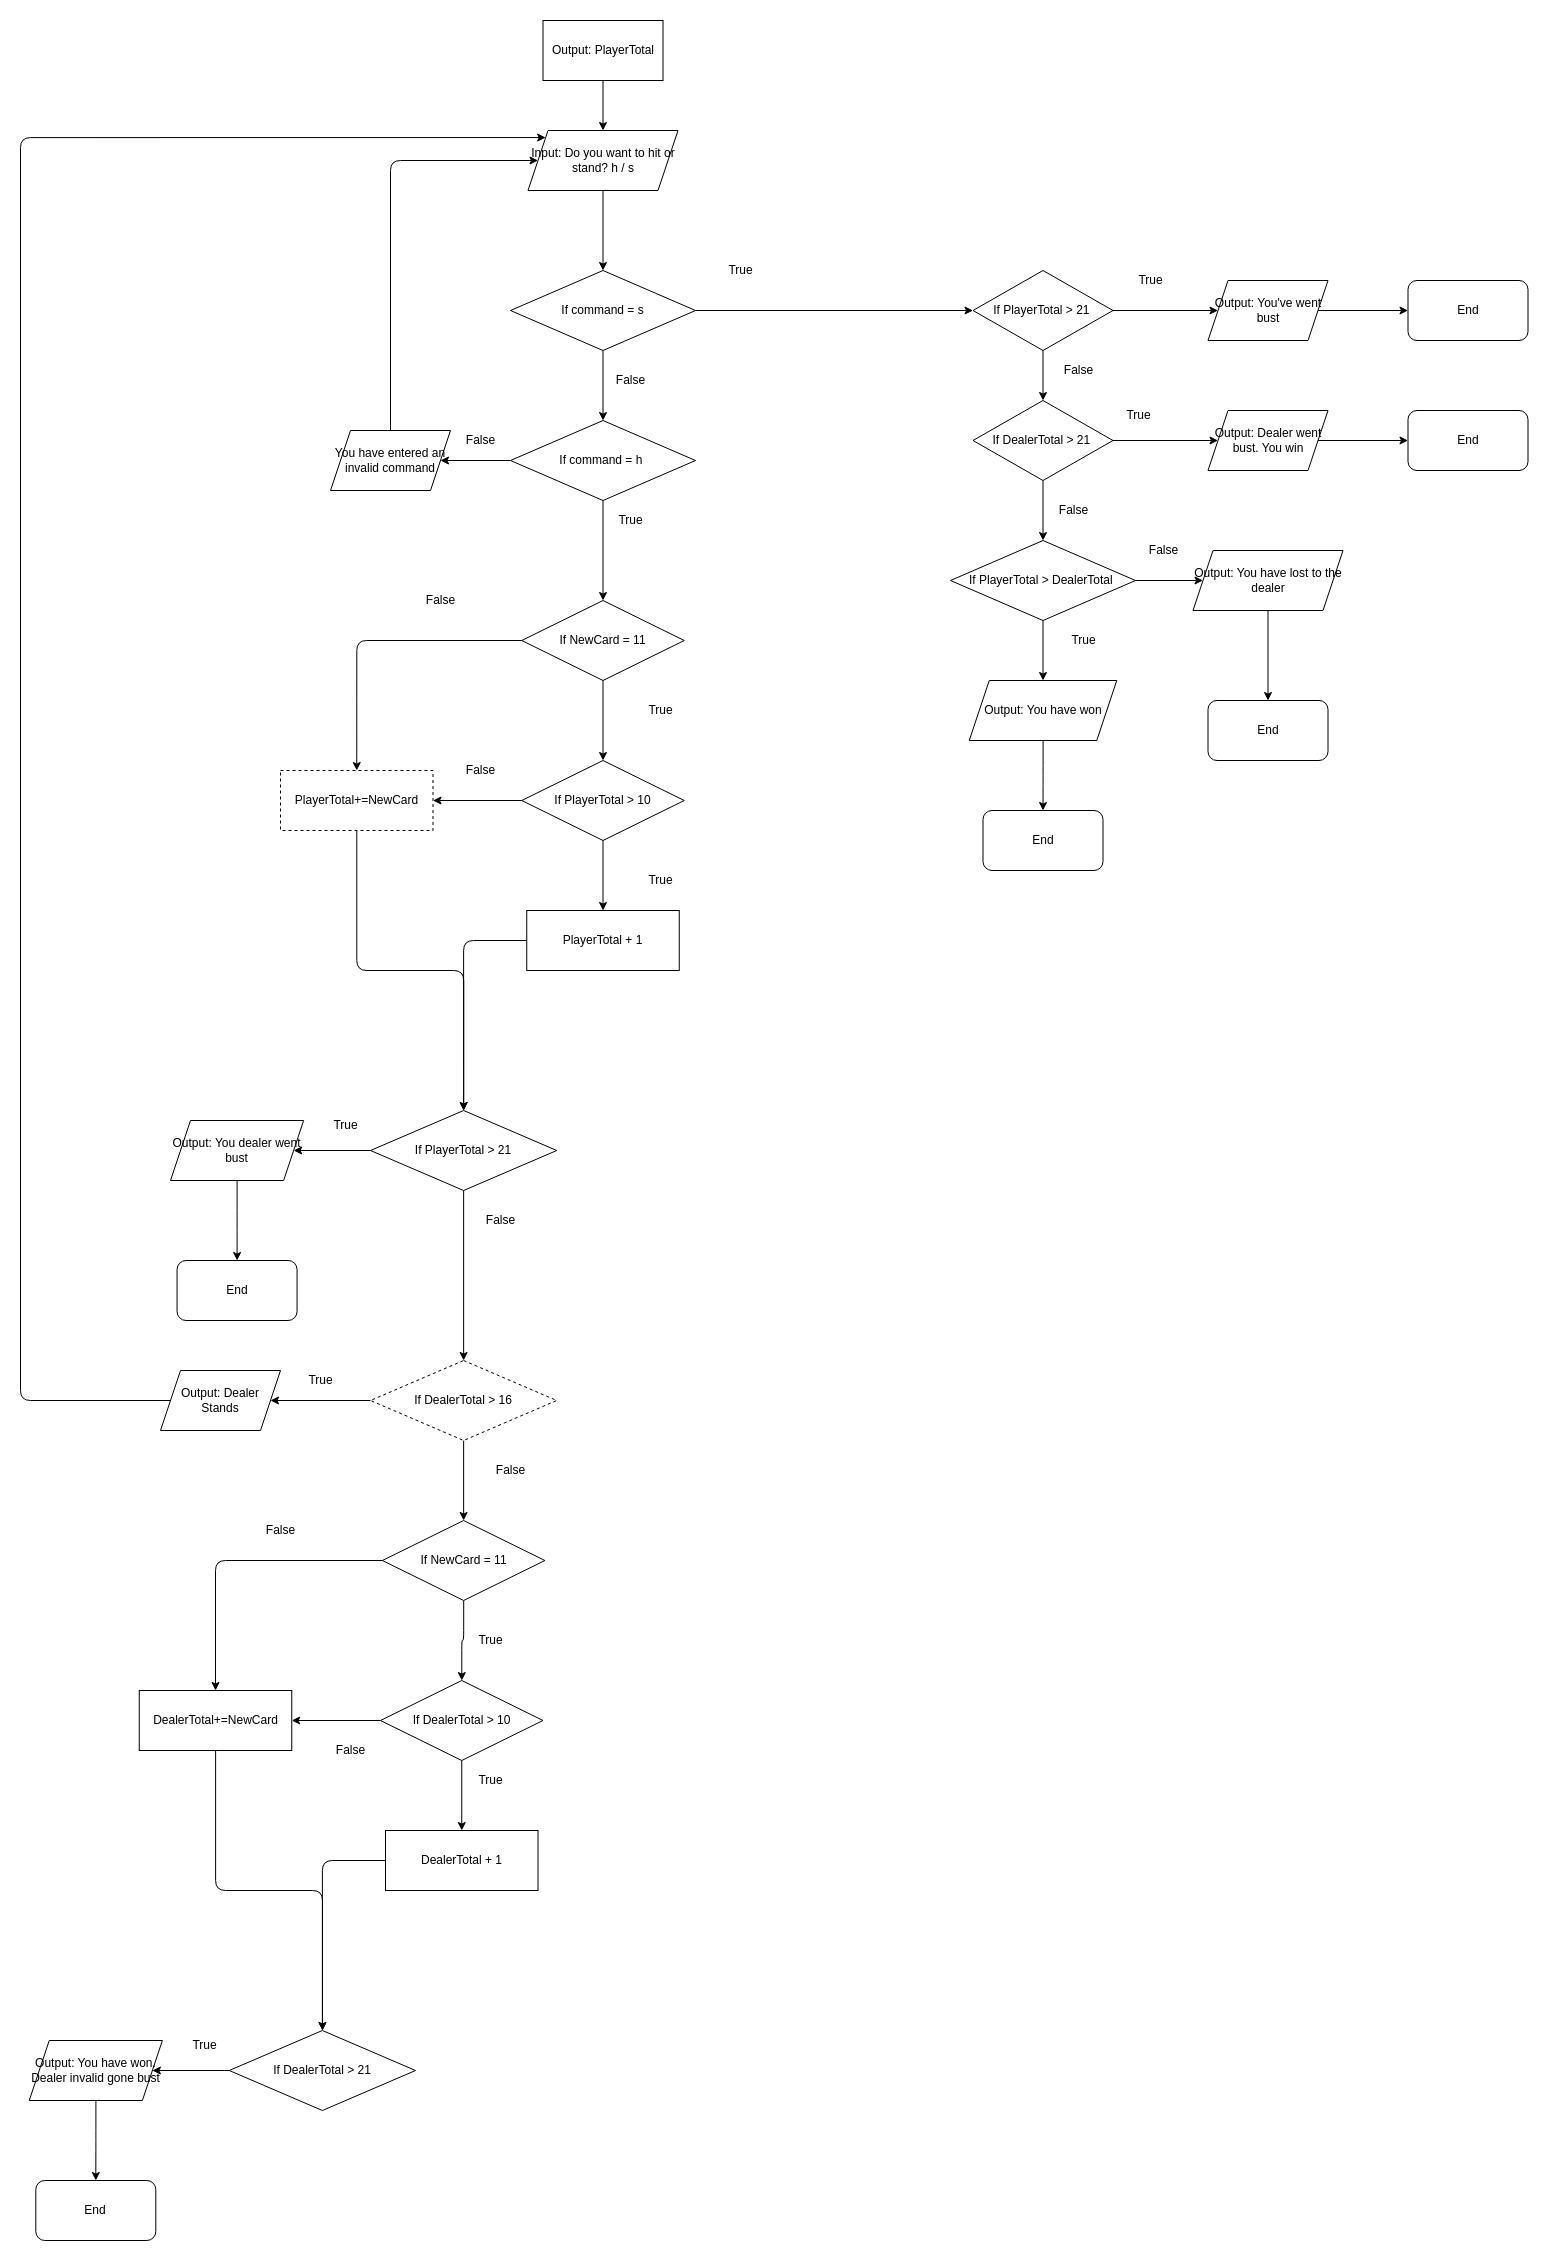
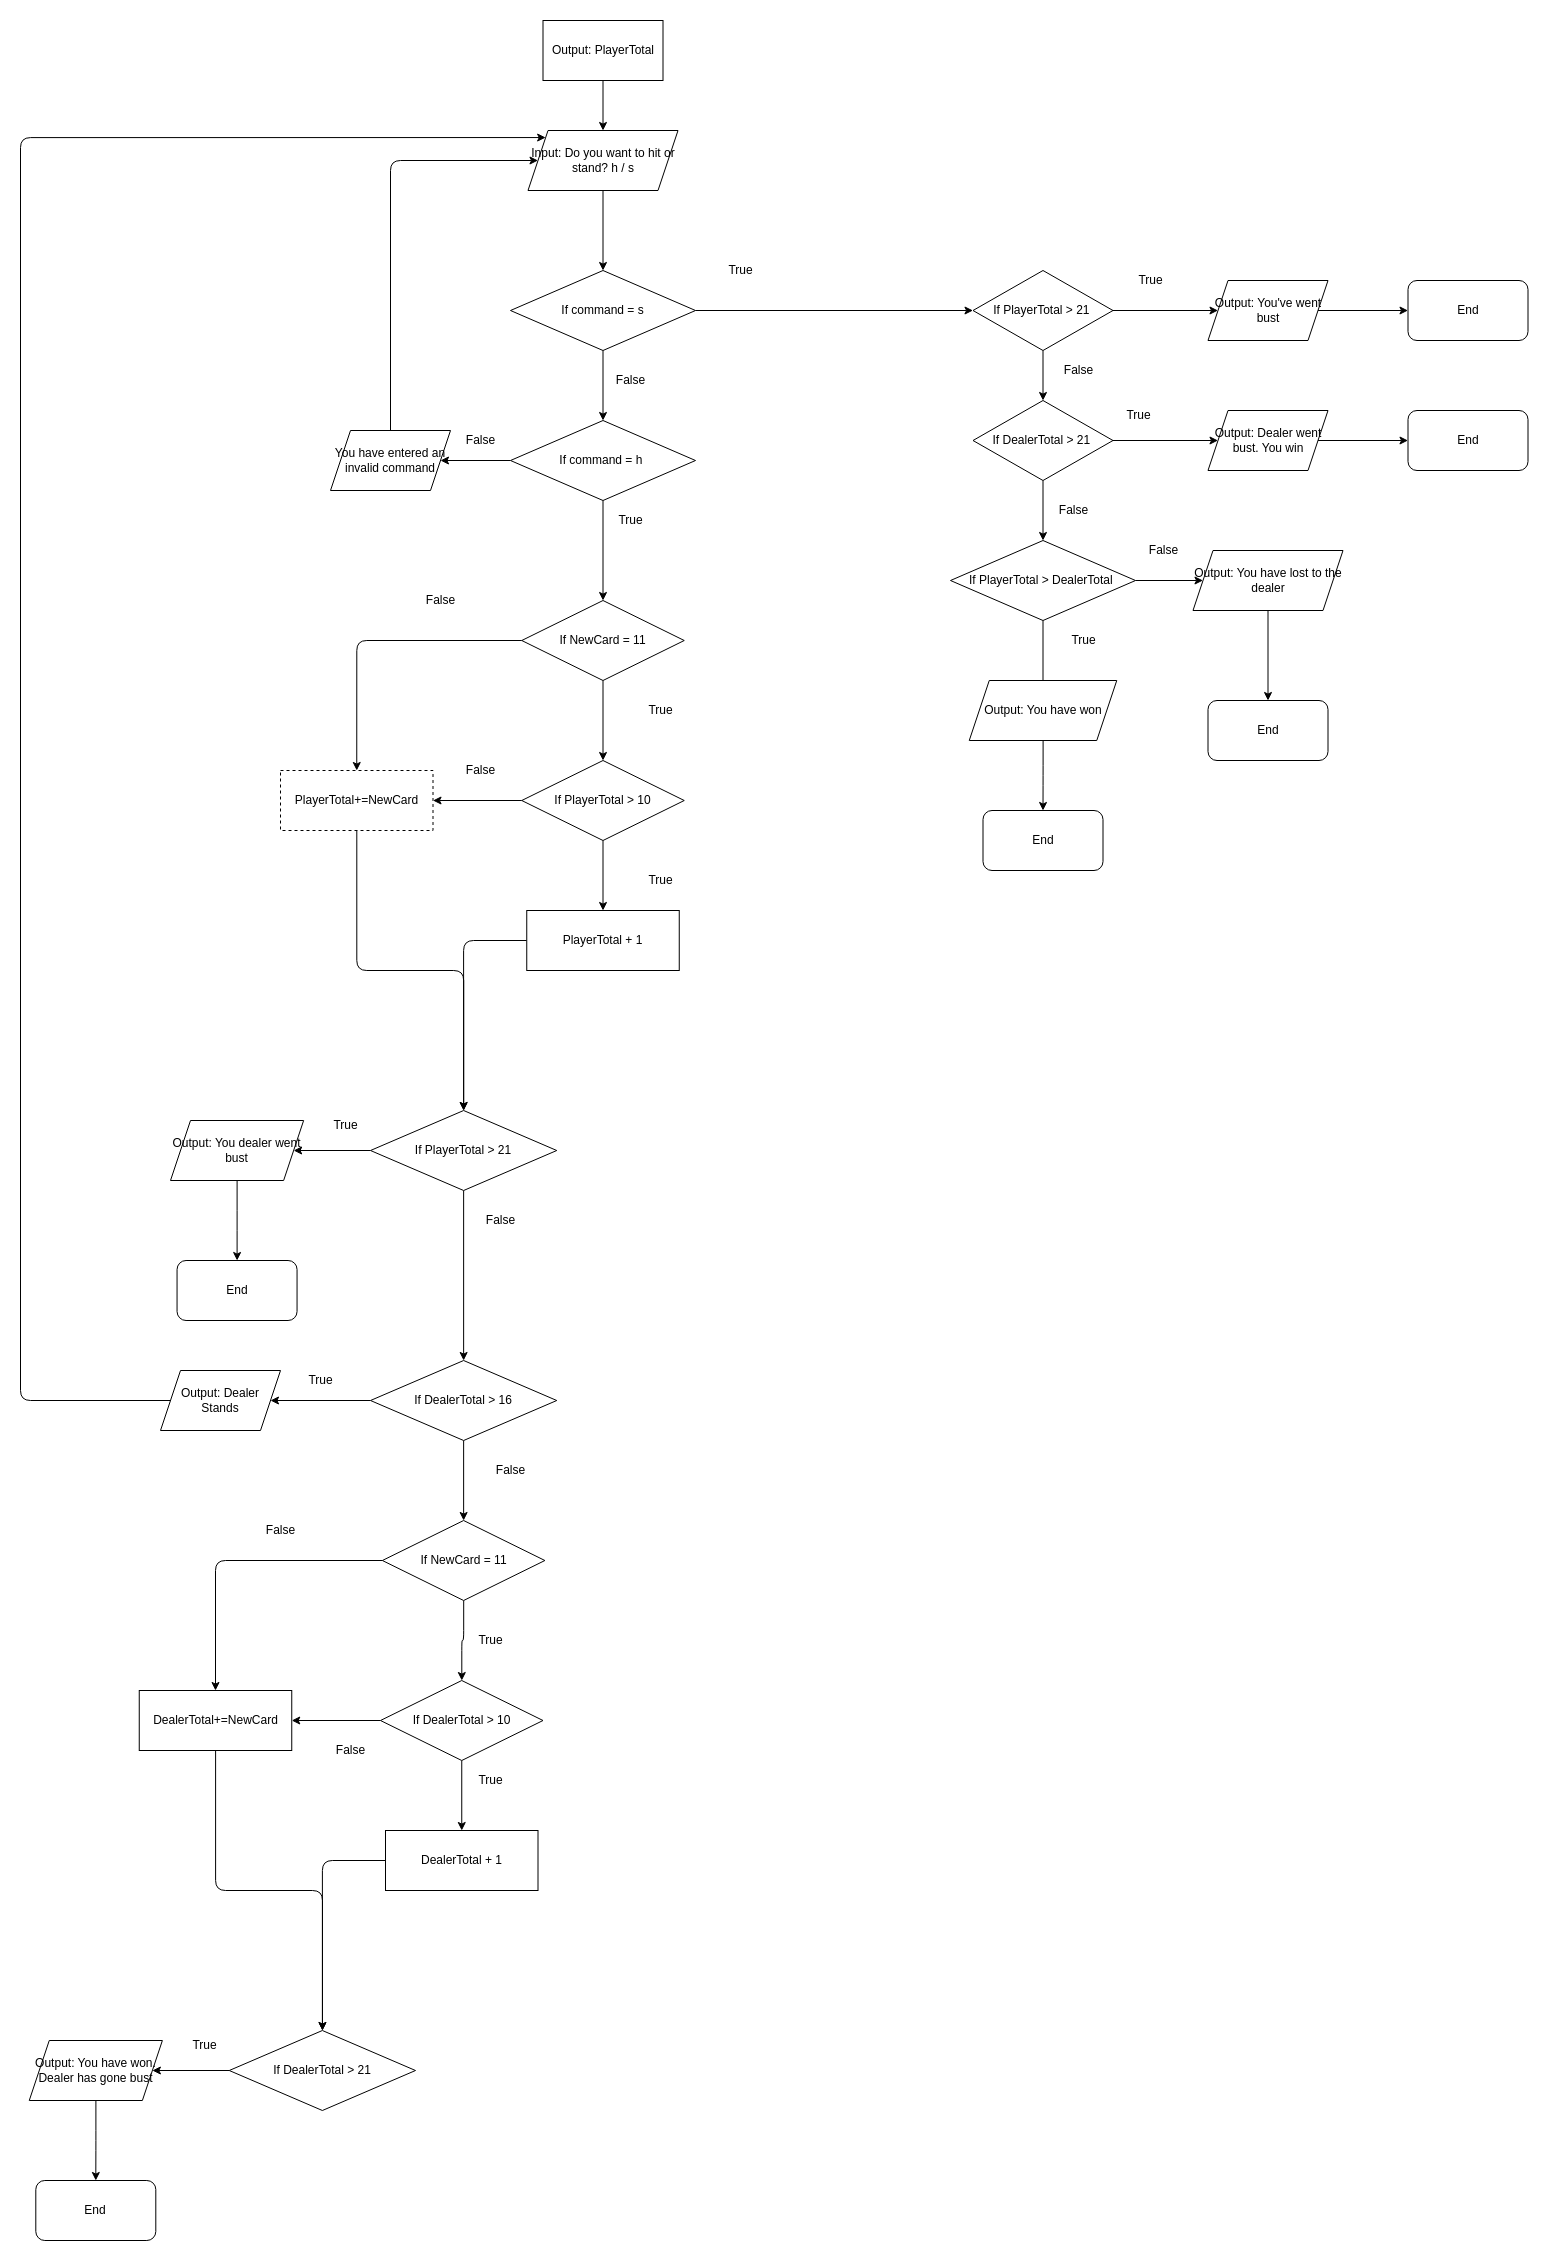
(1043, 672) -> (1043, 674)
(464, 1401) -> (464, 1401)
(96, 2071) -> (96, 2071)
